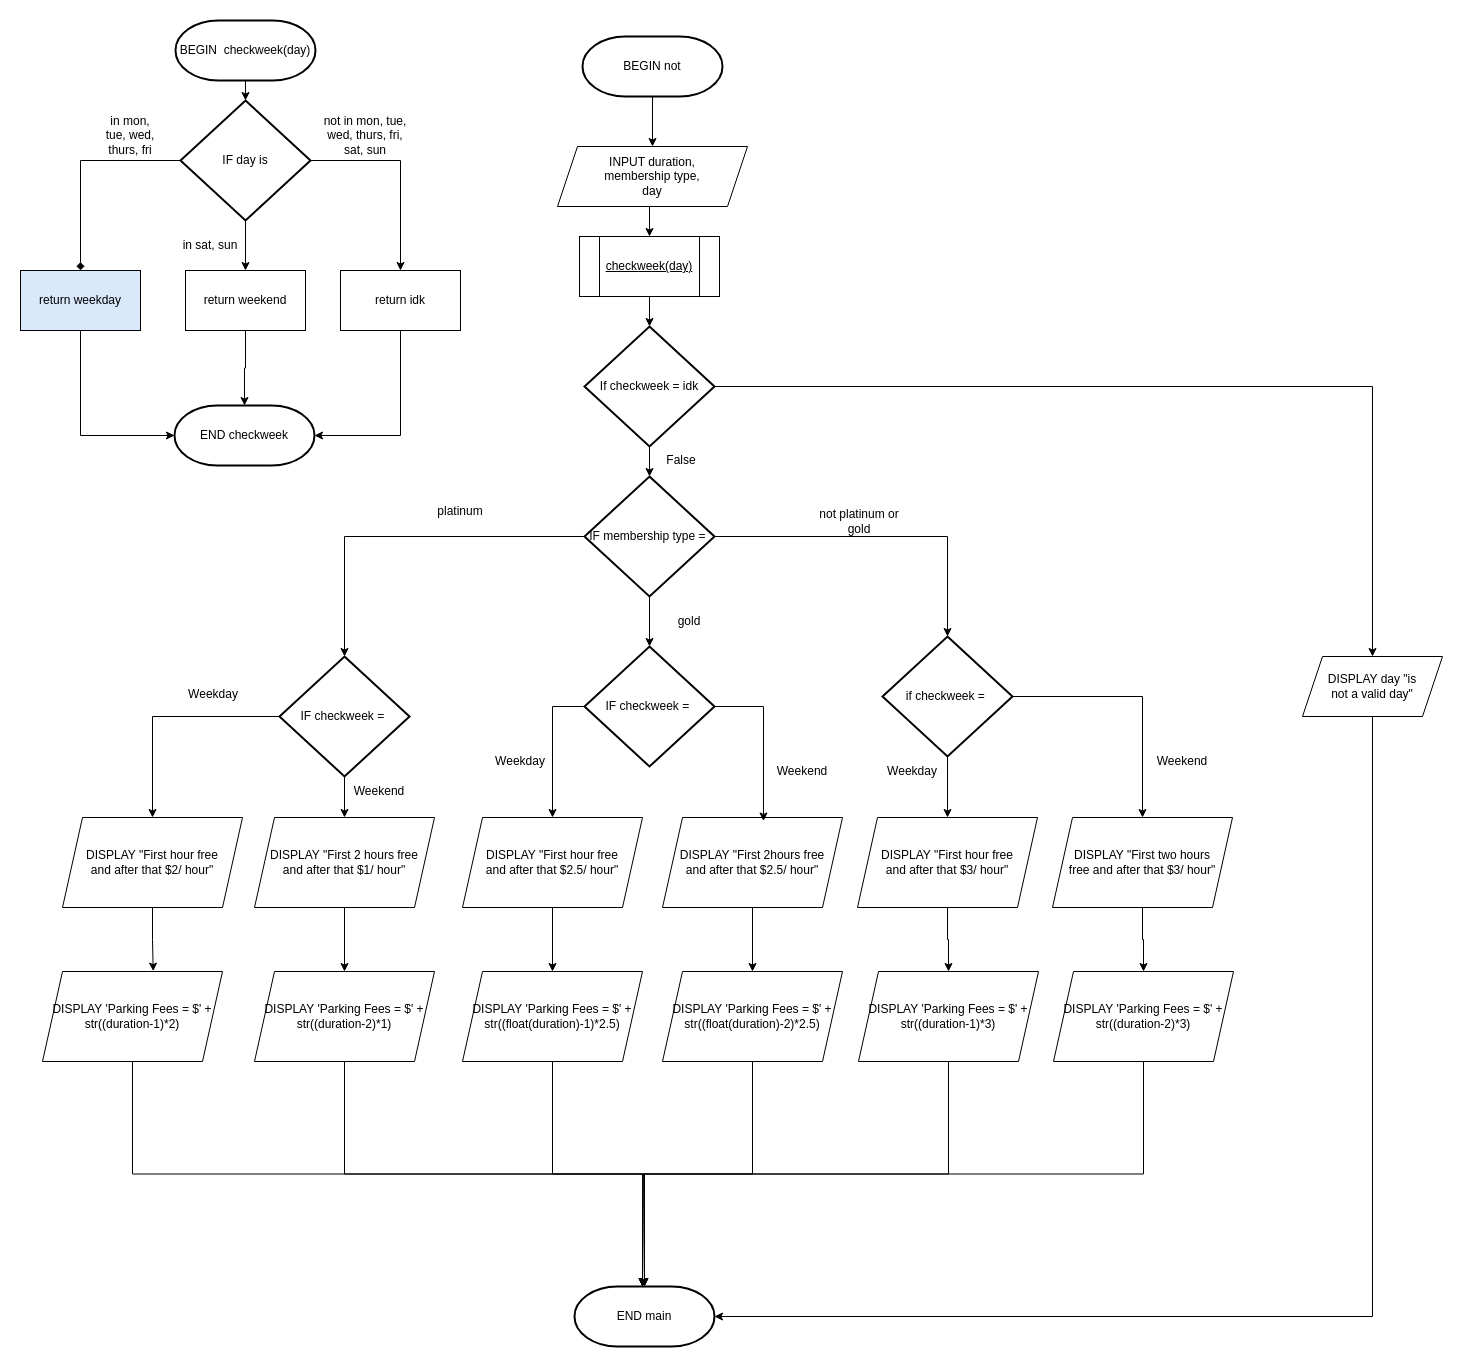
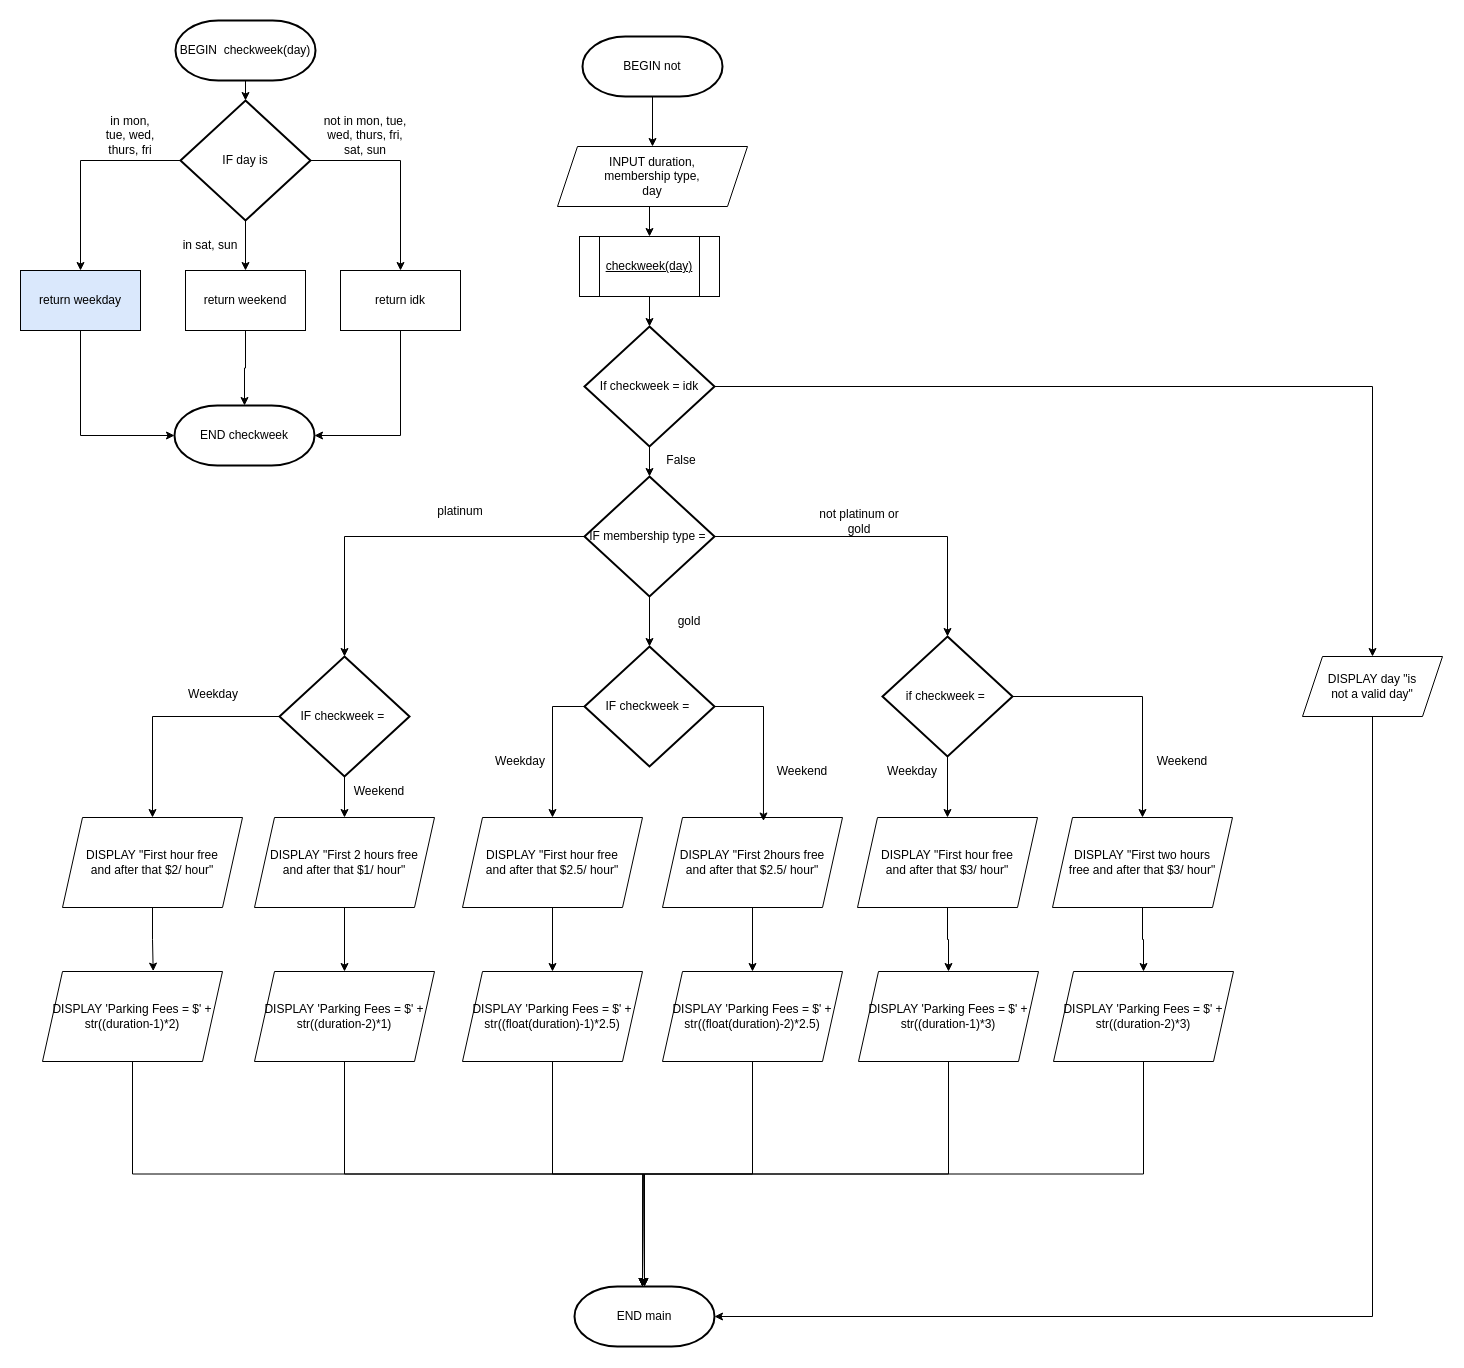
(81, 262) -> (81, 262)
